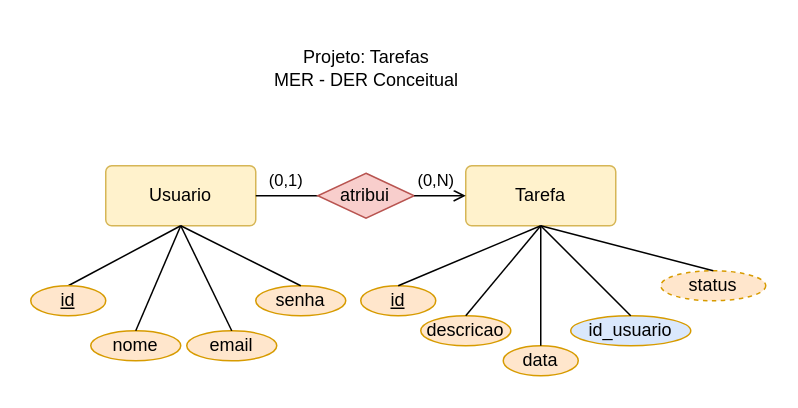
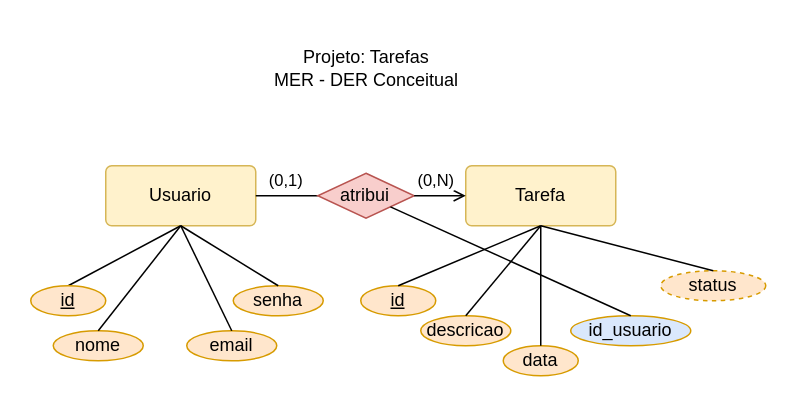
(586, 271) -> (512, 262)
(301, 301) -> (278, 301)
(136, 346) -> (98, 346)
